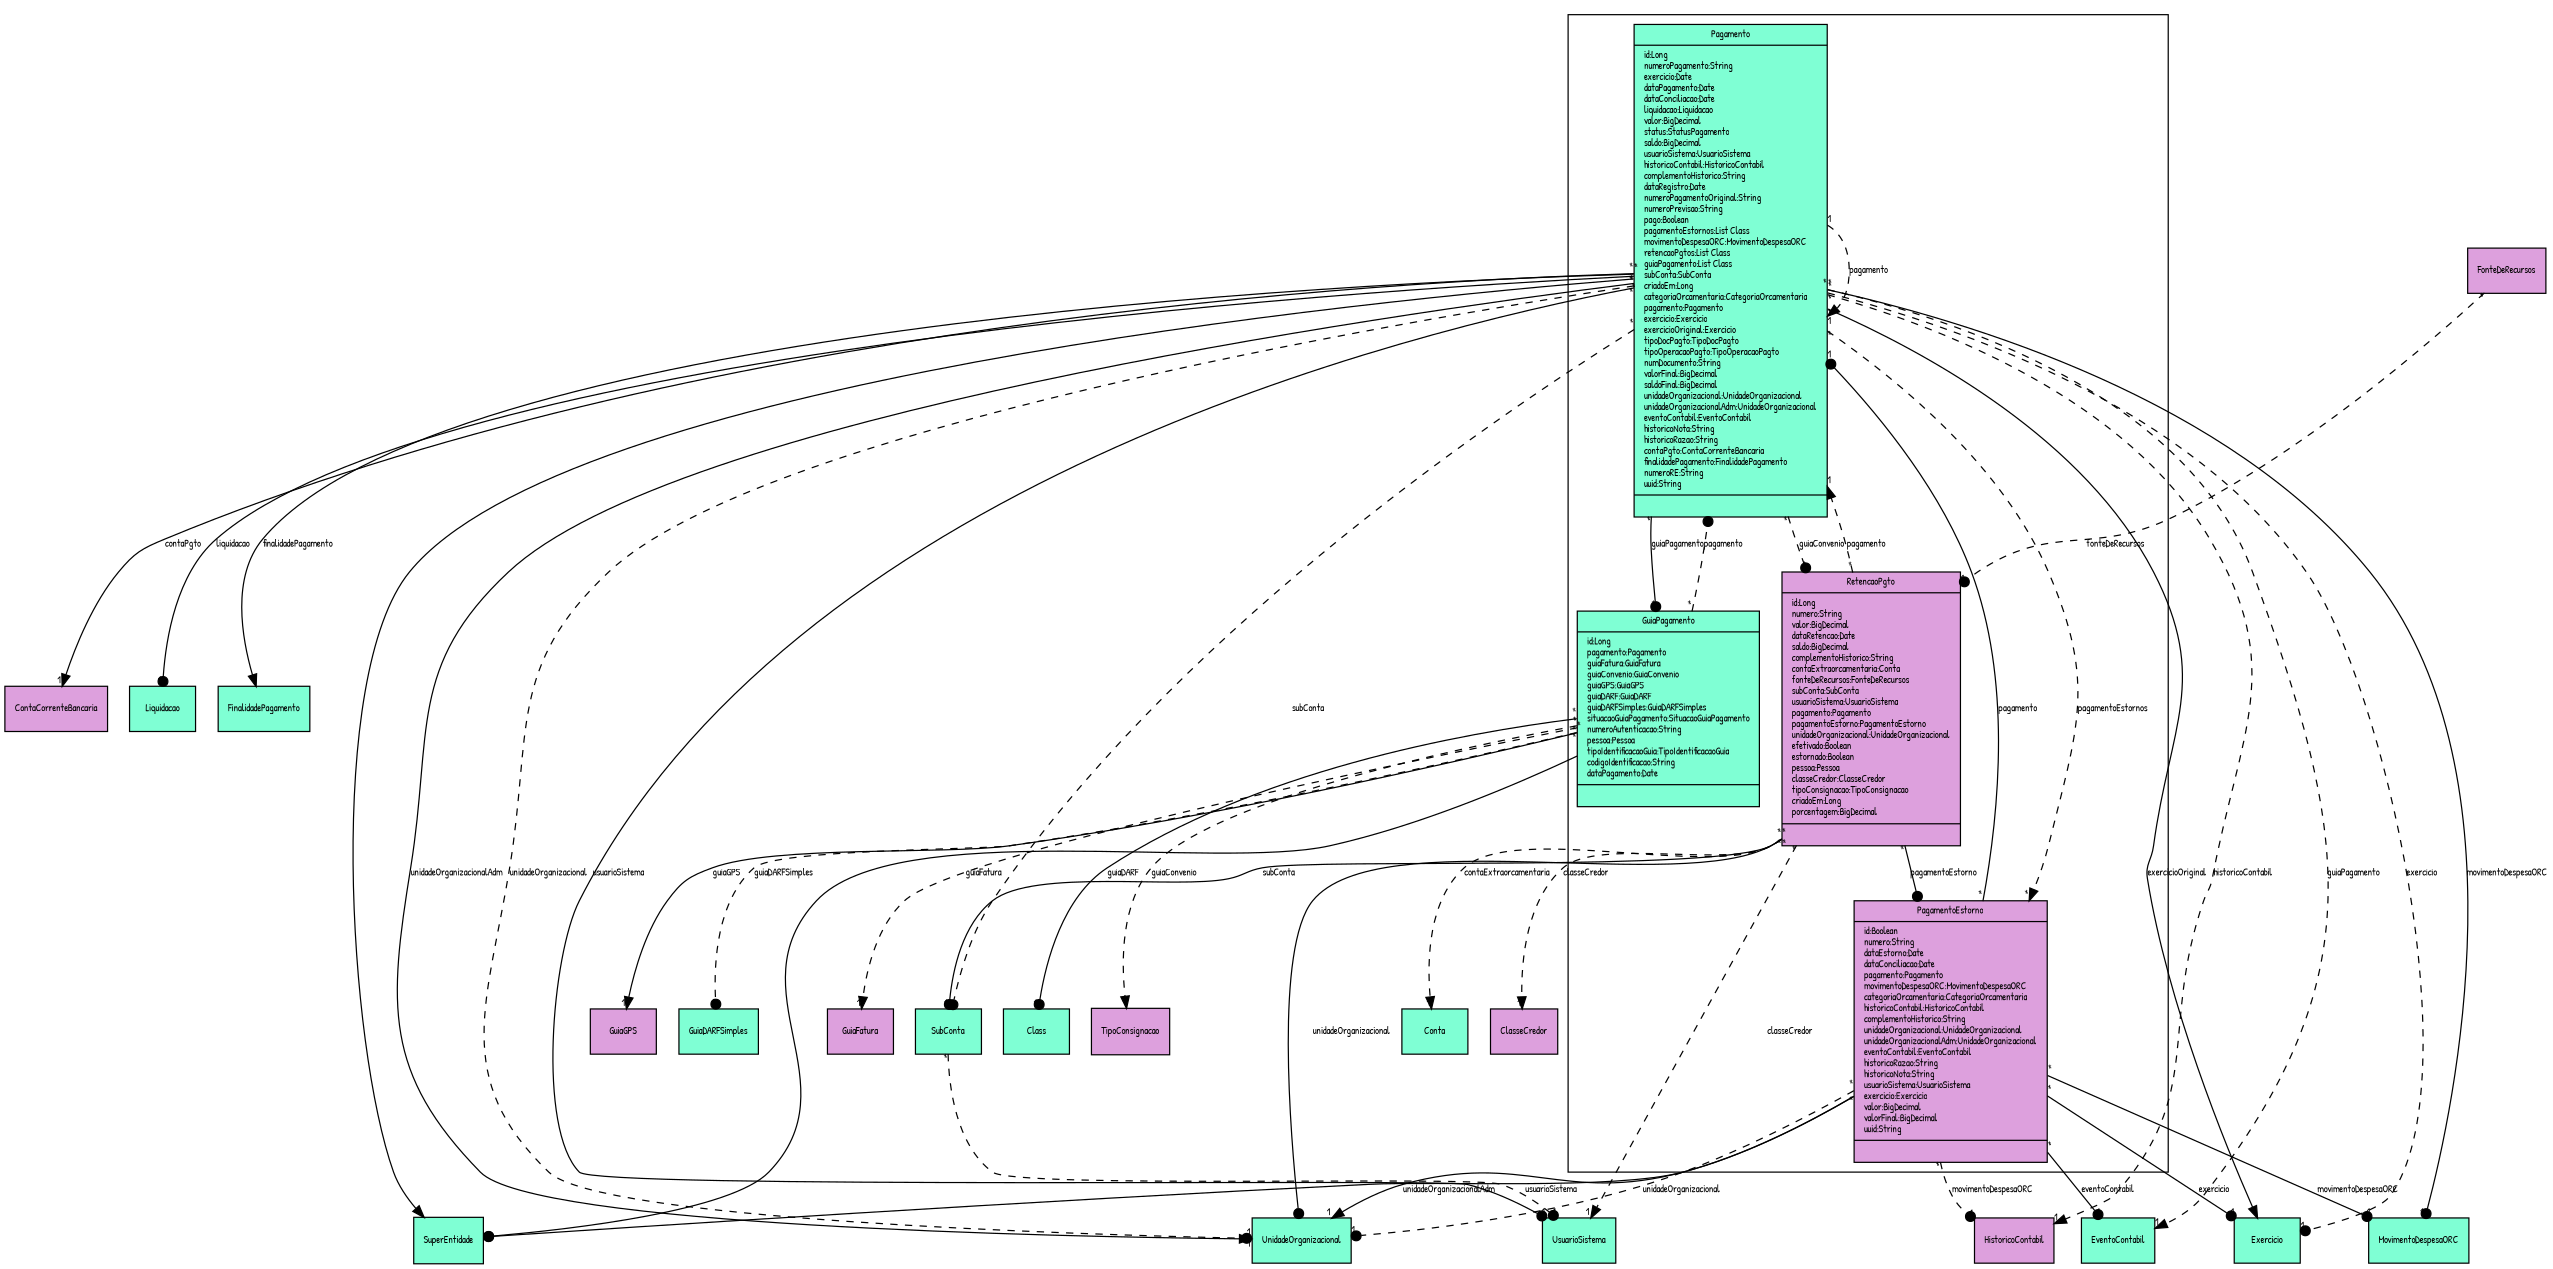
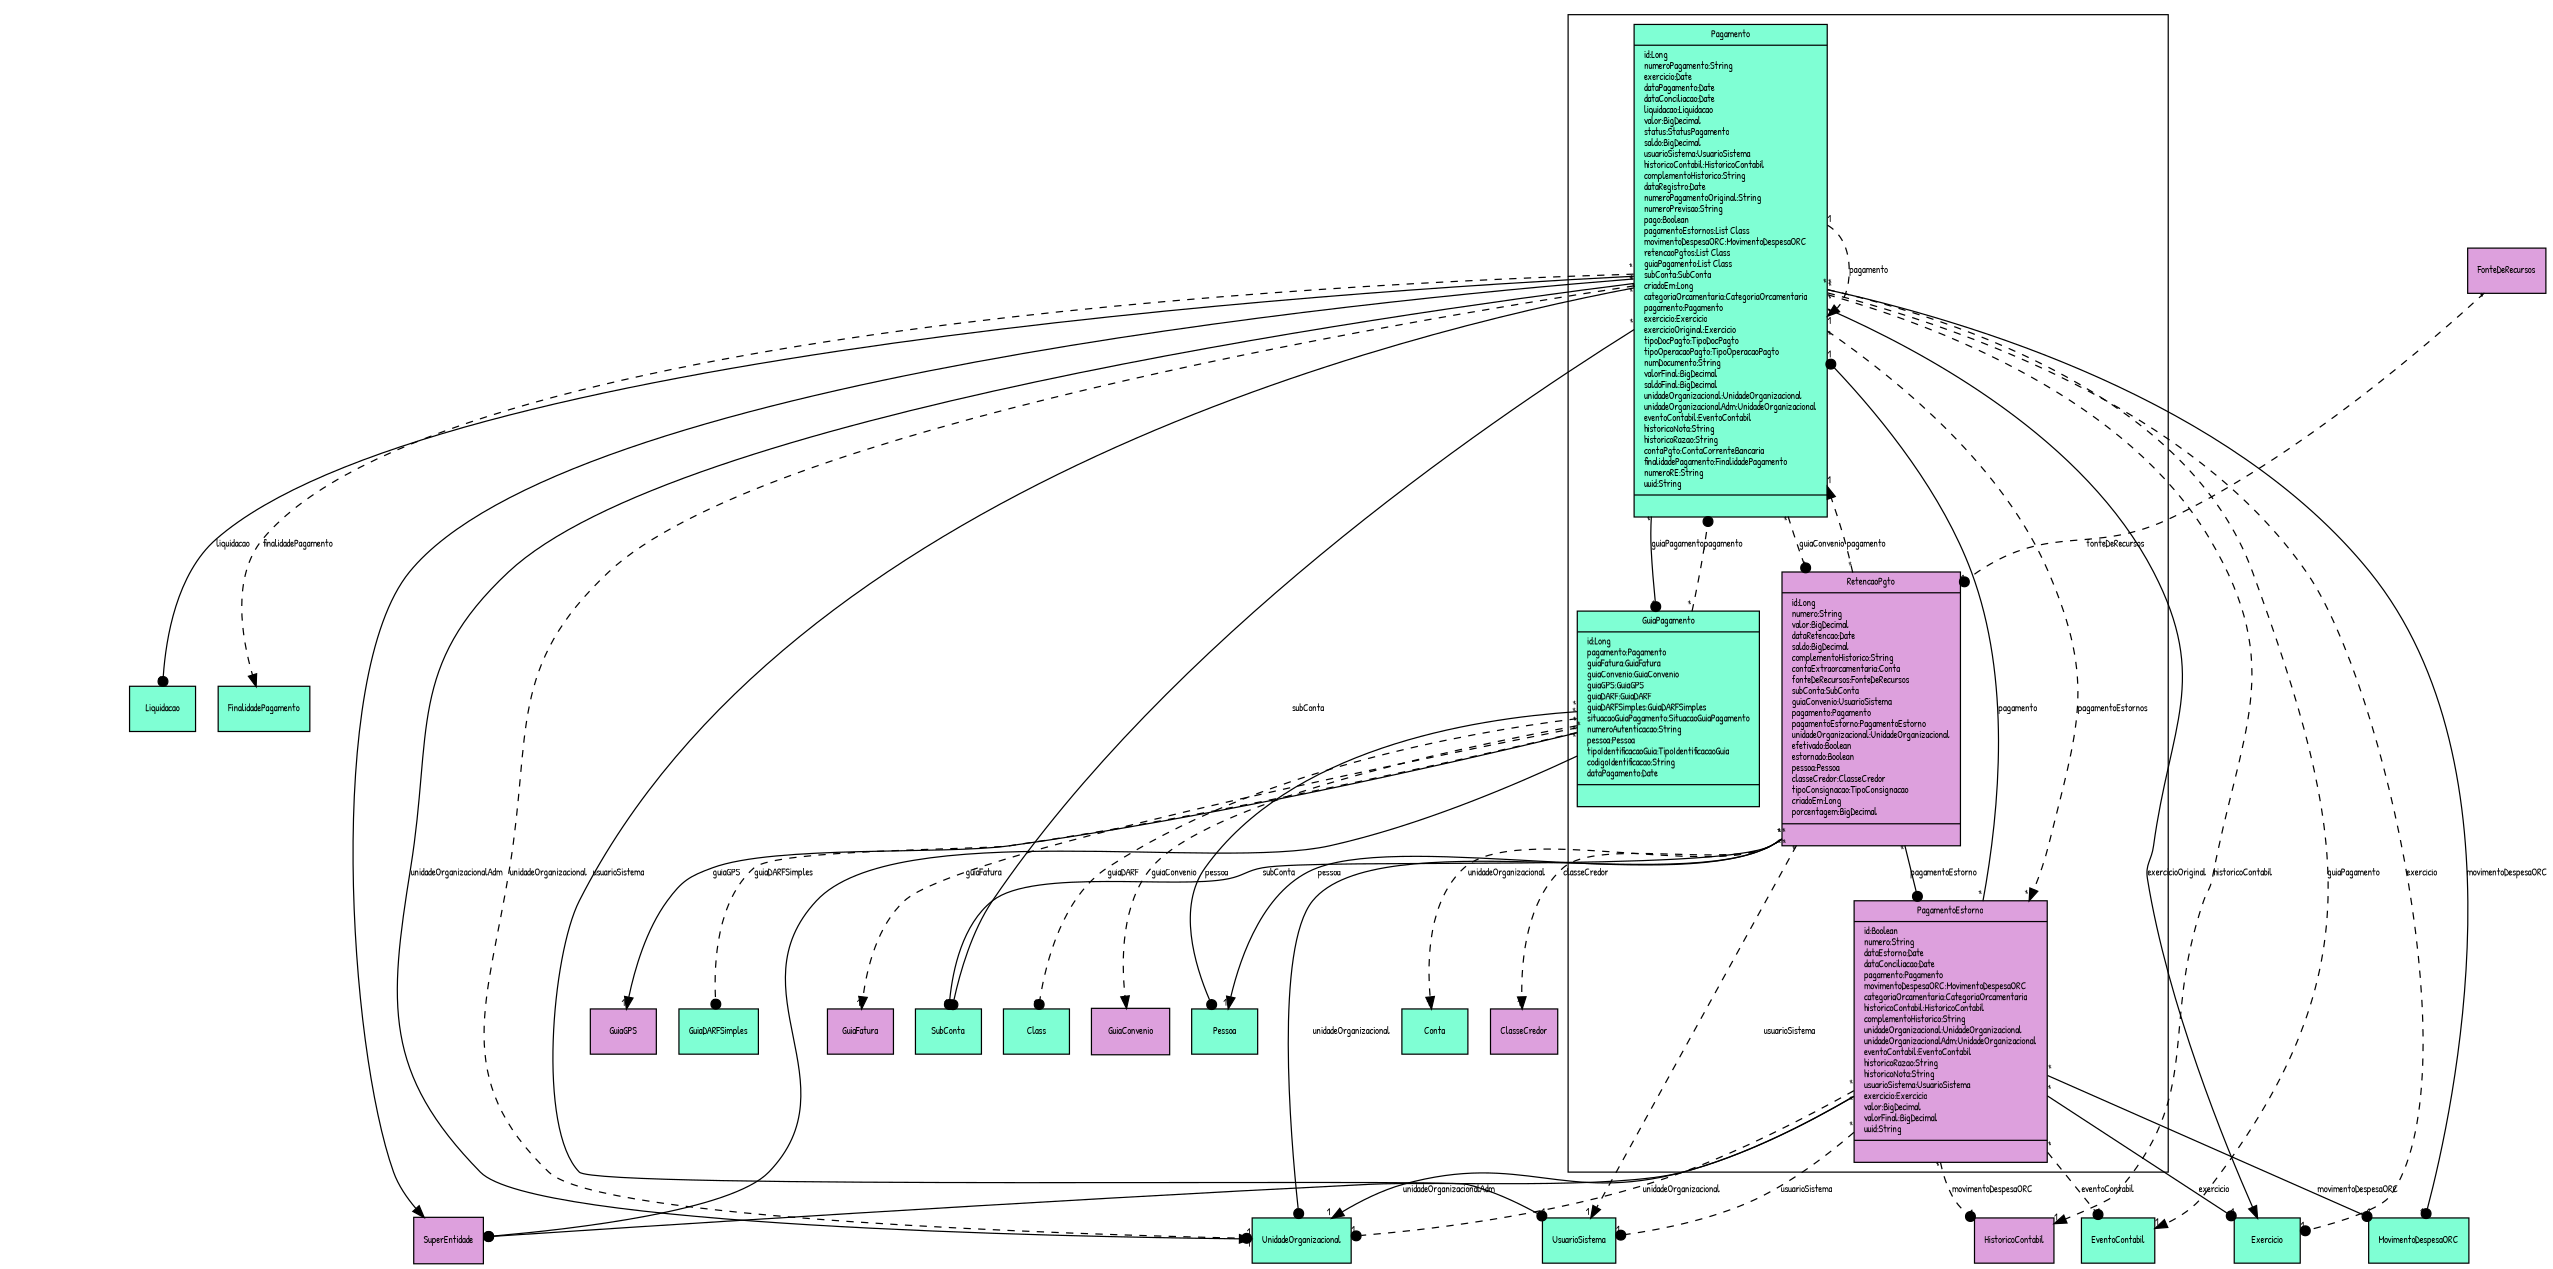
(858, 338) -> (858, 338)
(1246, 620) -> (1246, 620)
(1846, 702) -> (1842, 702)
(56, 709) -> none
(1323, 772) -> (1173, 831)
(1507, 873) -> (1507, 873)
(1131, 1032) -> (1131, 1032)
none -> (1225, 1032)
(1790, 1032) -> (1790, 1032)
(1210, 1181) -> (1748, 1202)
(2071, 1181) -> (2071, 1181)
(449, 1241) -> (449, 1241)
